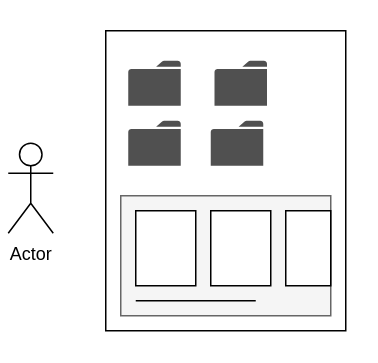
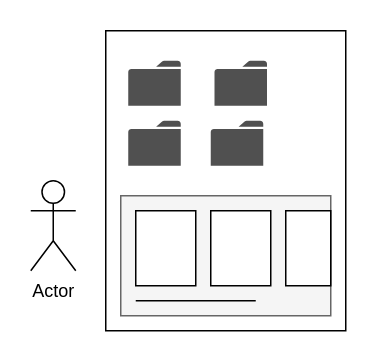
(31, 188) -> (53, 226)
